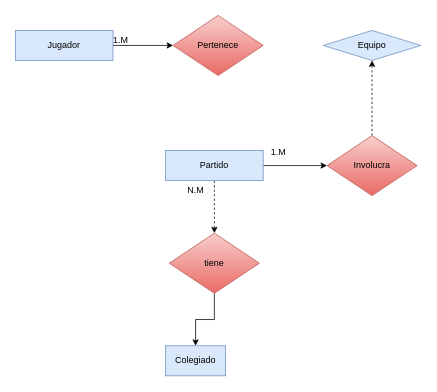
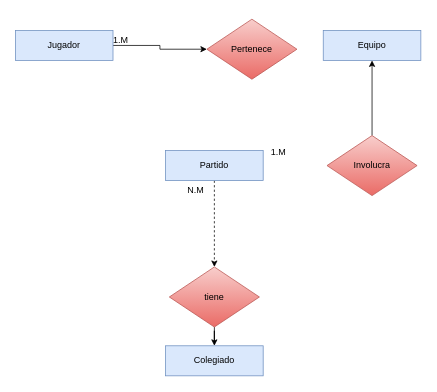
(218, 45) -> (252, 49)
(372, 45) -> (372, 45)
(372, 100) -> (372, 100)
(292, 165) -> none
(214, 263) -> (214, 297)
(195, 360) -> (214, 360)
